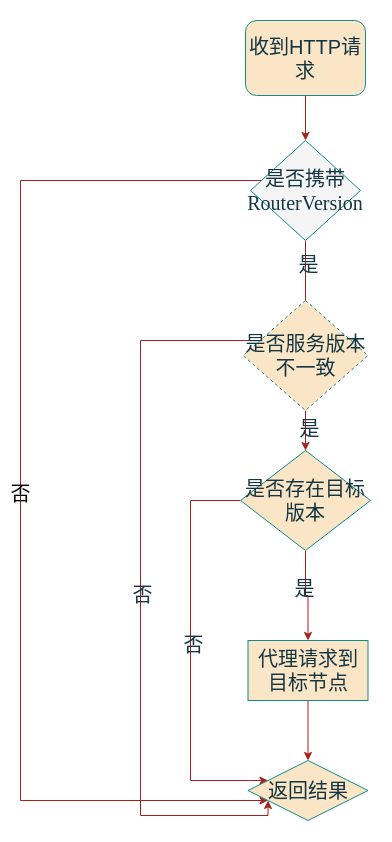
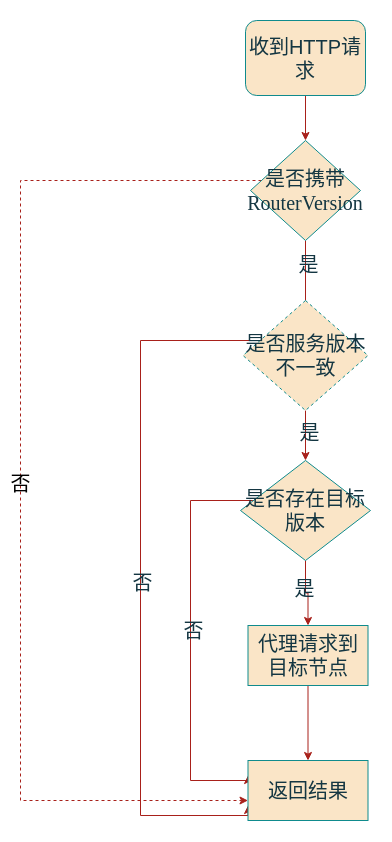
(306, 191) -> (306, 191)
(21, 492) -> (21, 482)
(306, 501) -> (306, 511)
(308, 671) -> (308, 656)
(308, 791) -> (308, 791)
